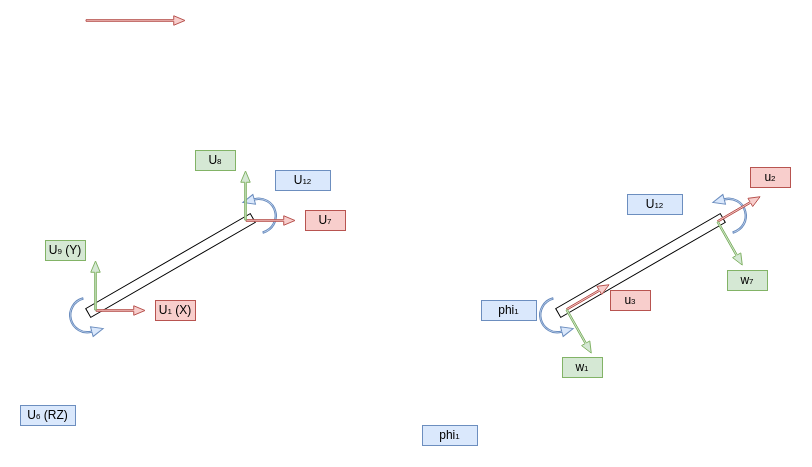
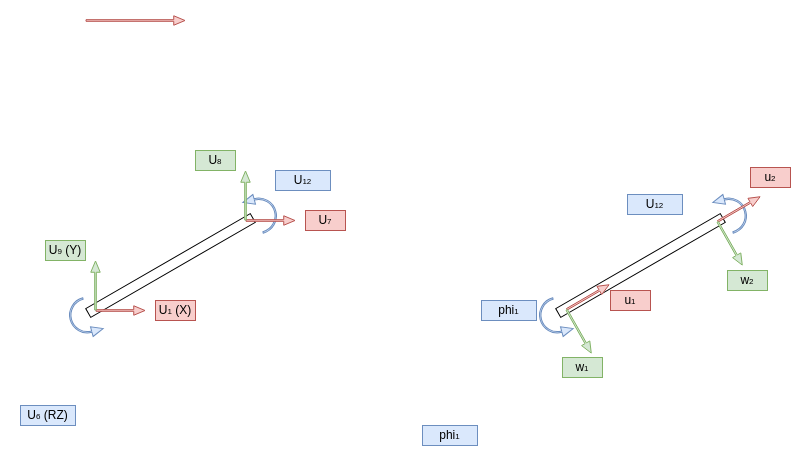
(748, 281) -> (748, 281)
(631, 301) -> (631, 301)
